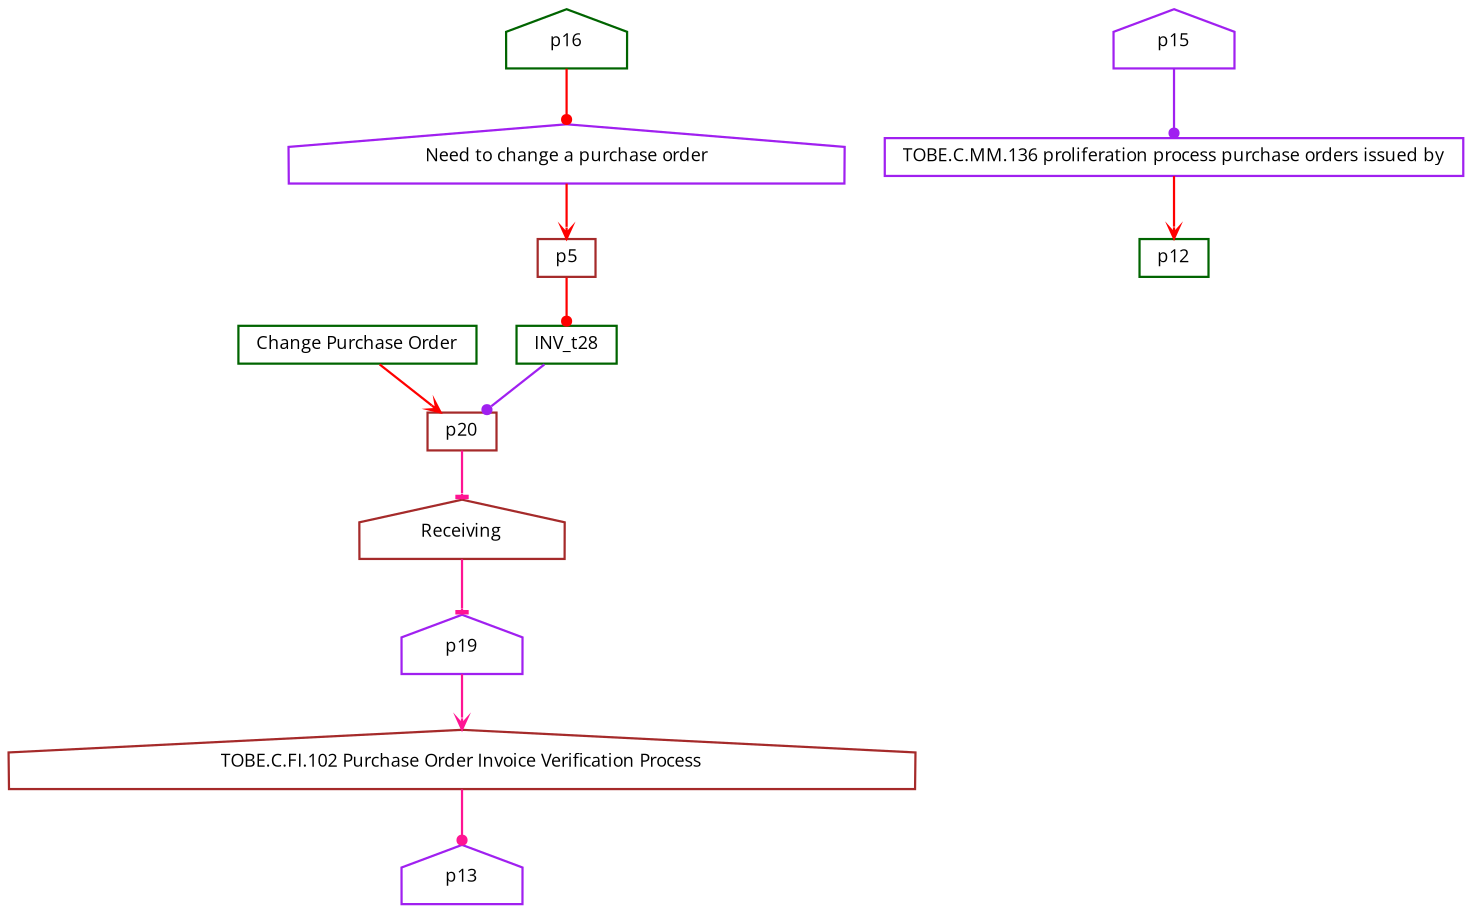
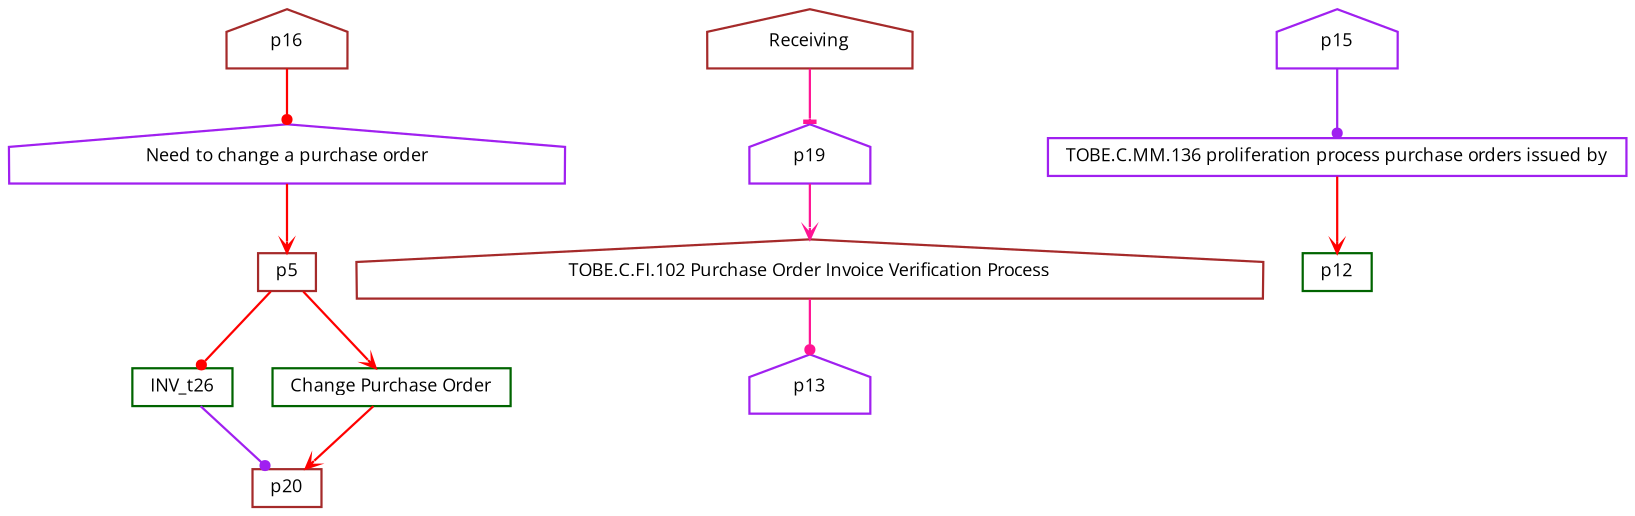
(567, 42) -> (287, 42)
none -> (336, 326)
(567, 345) -> (182, 387)
(462, 472) -> none
